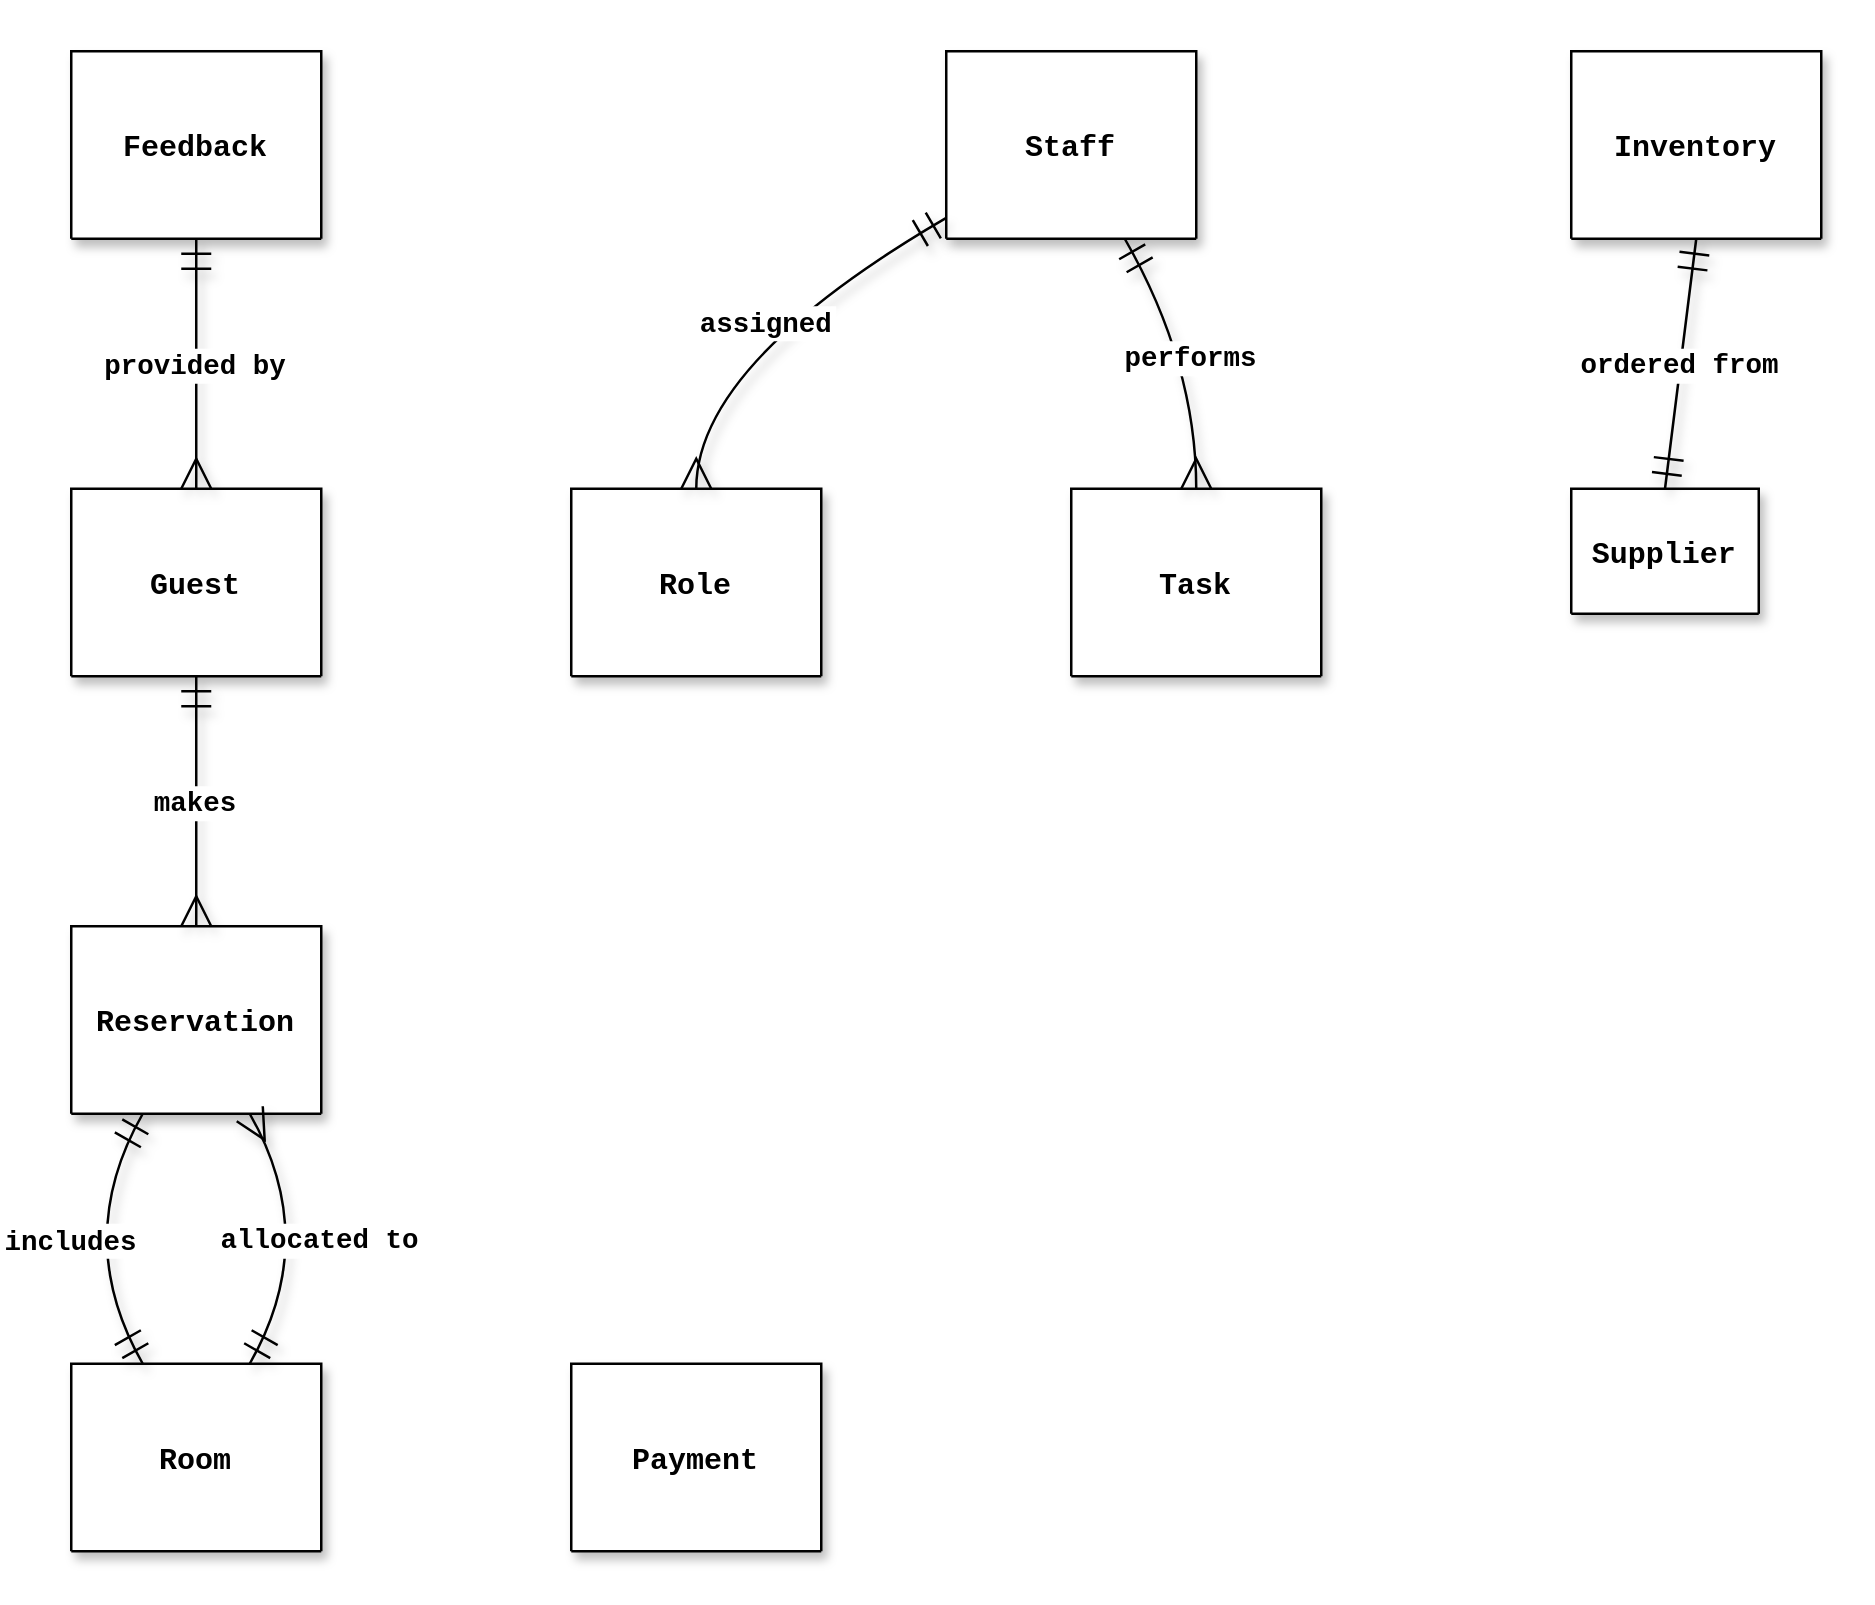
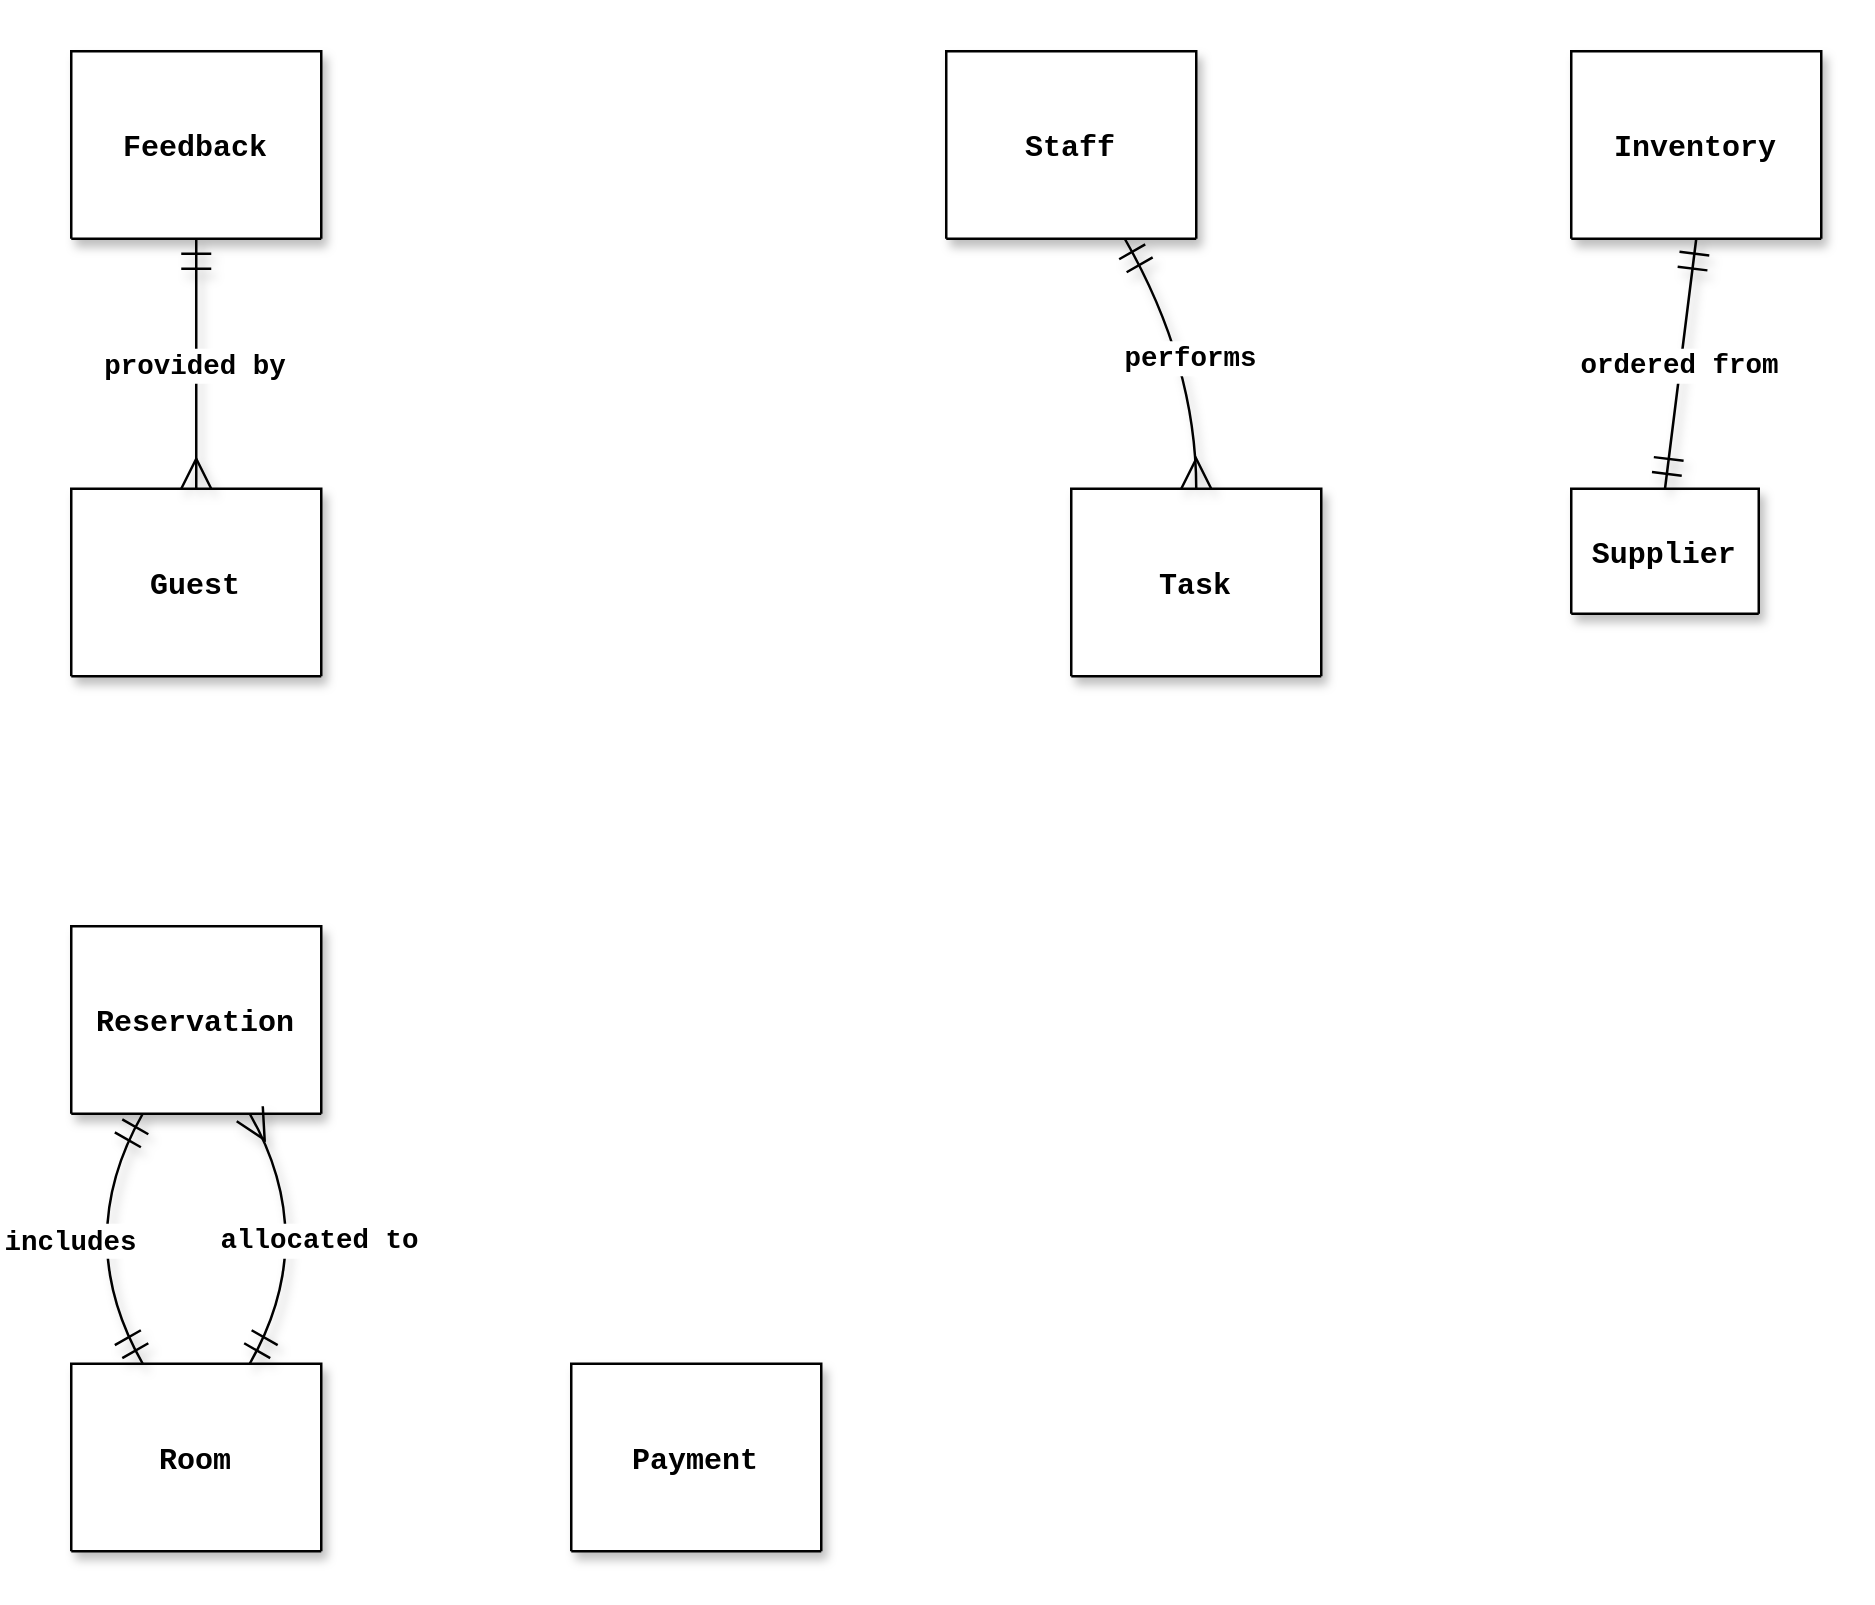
(733, 391) -> none
(696, 583) -> none
(196, 804) -> none
